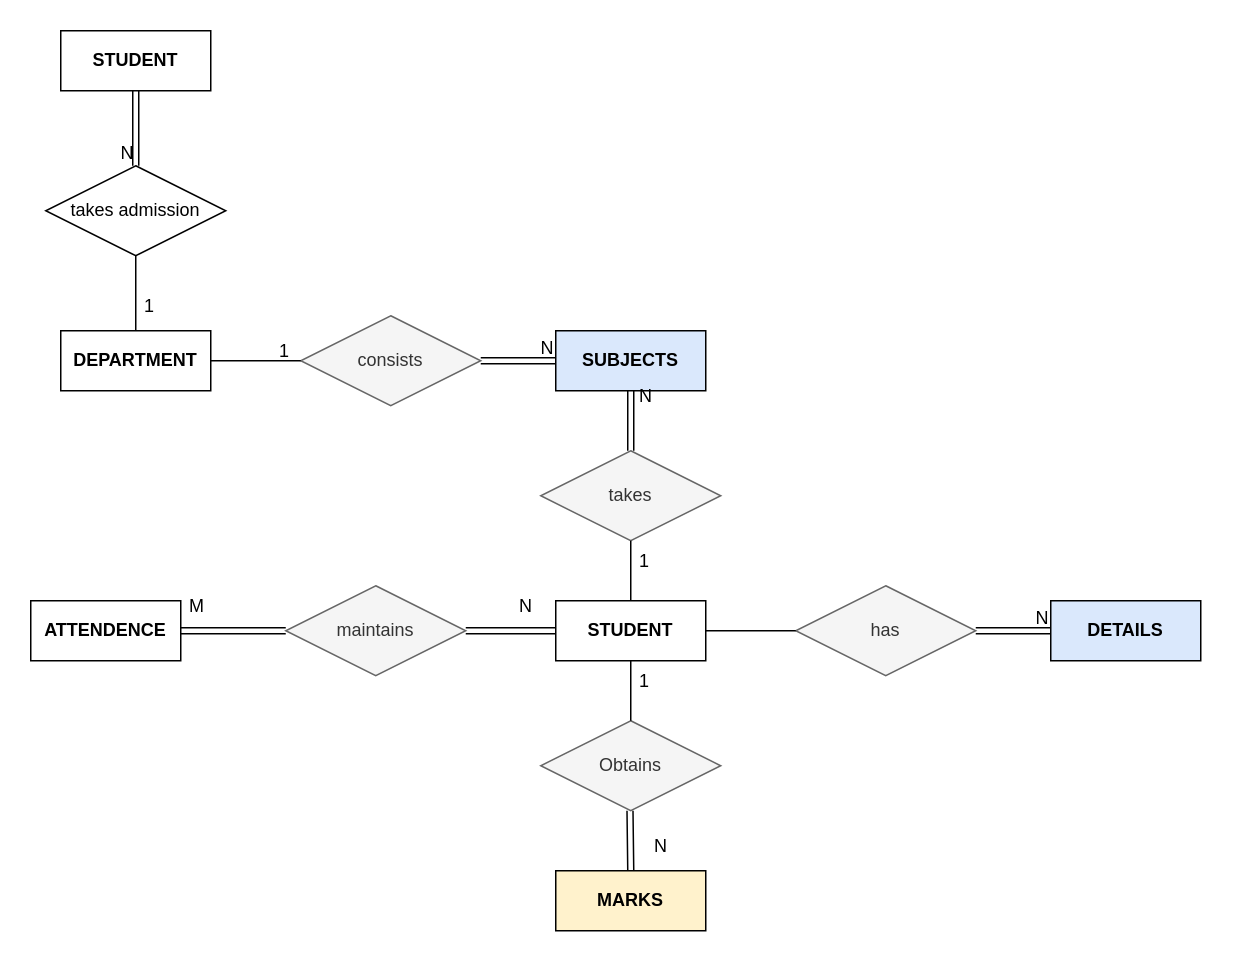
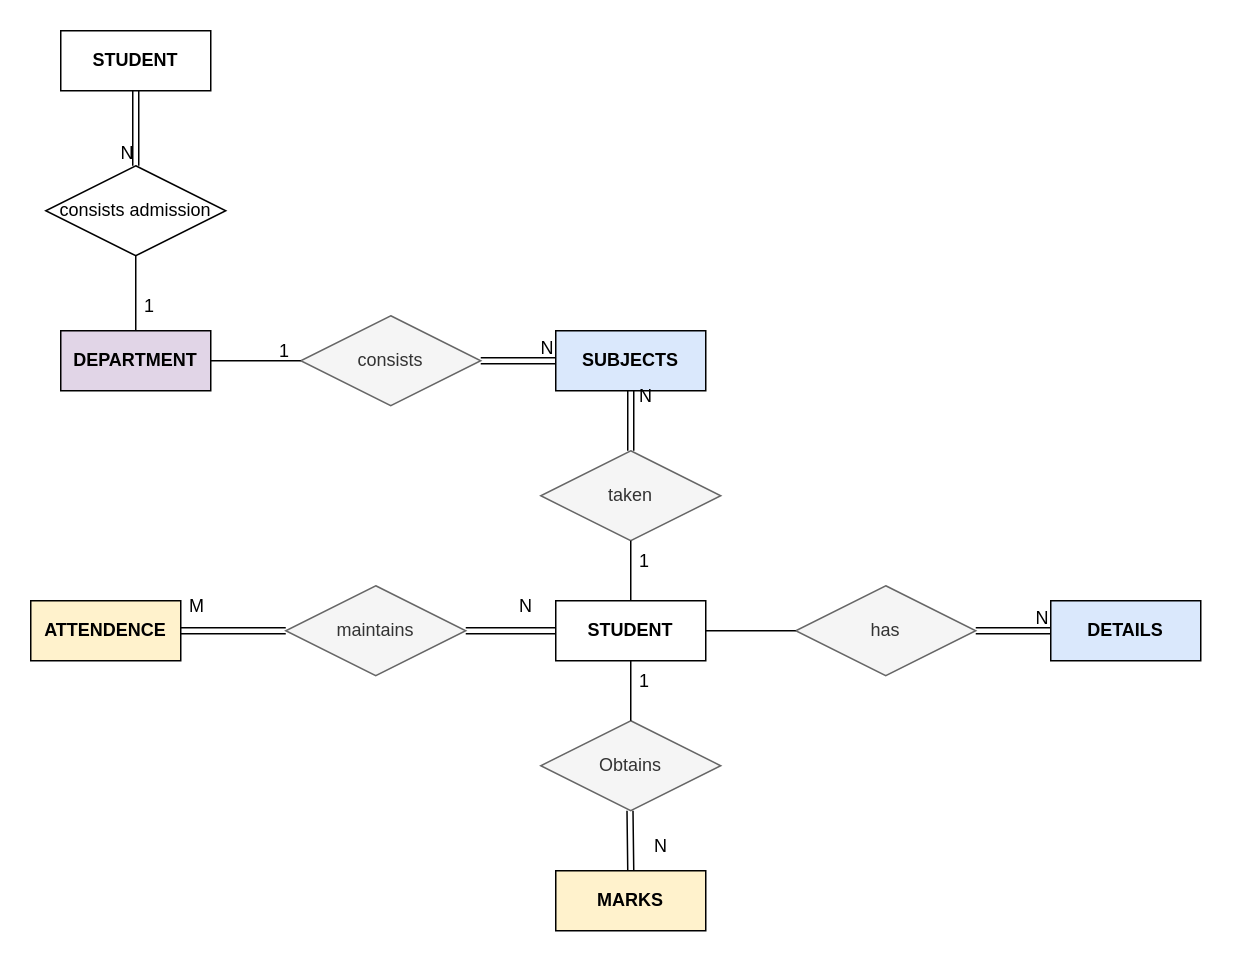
(136, 211) -> (136, 211)
(136, 361) -> (136, 361)
(631, 496) -> (631, 496)
(106, 631) -> (106, 631)
